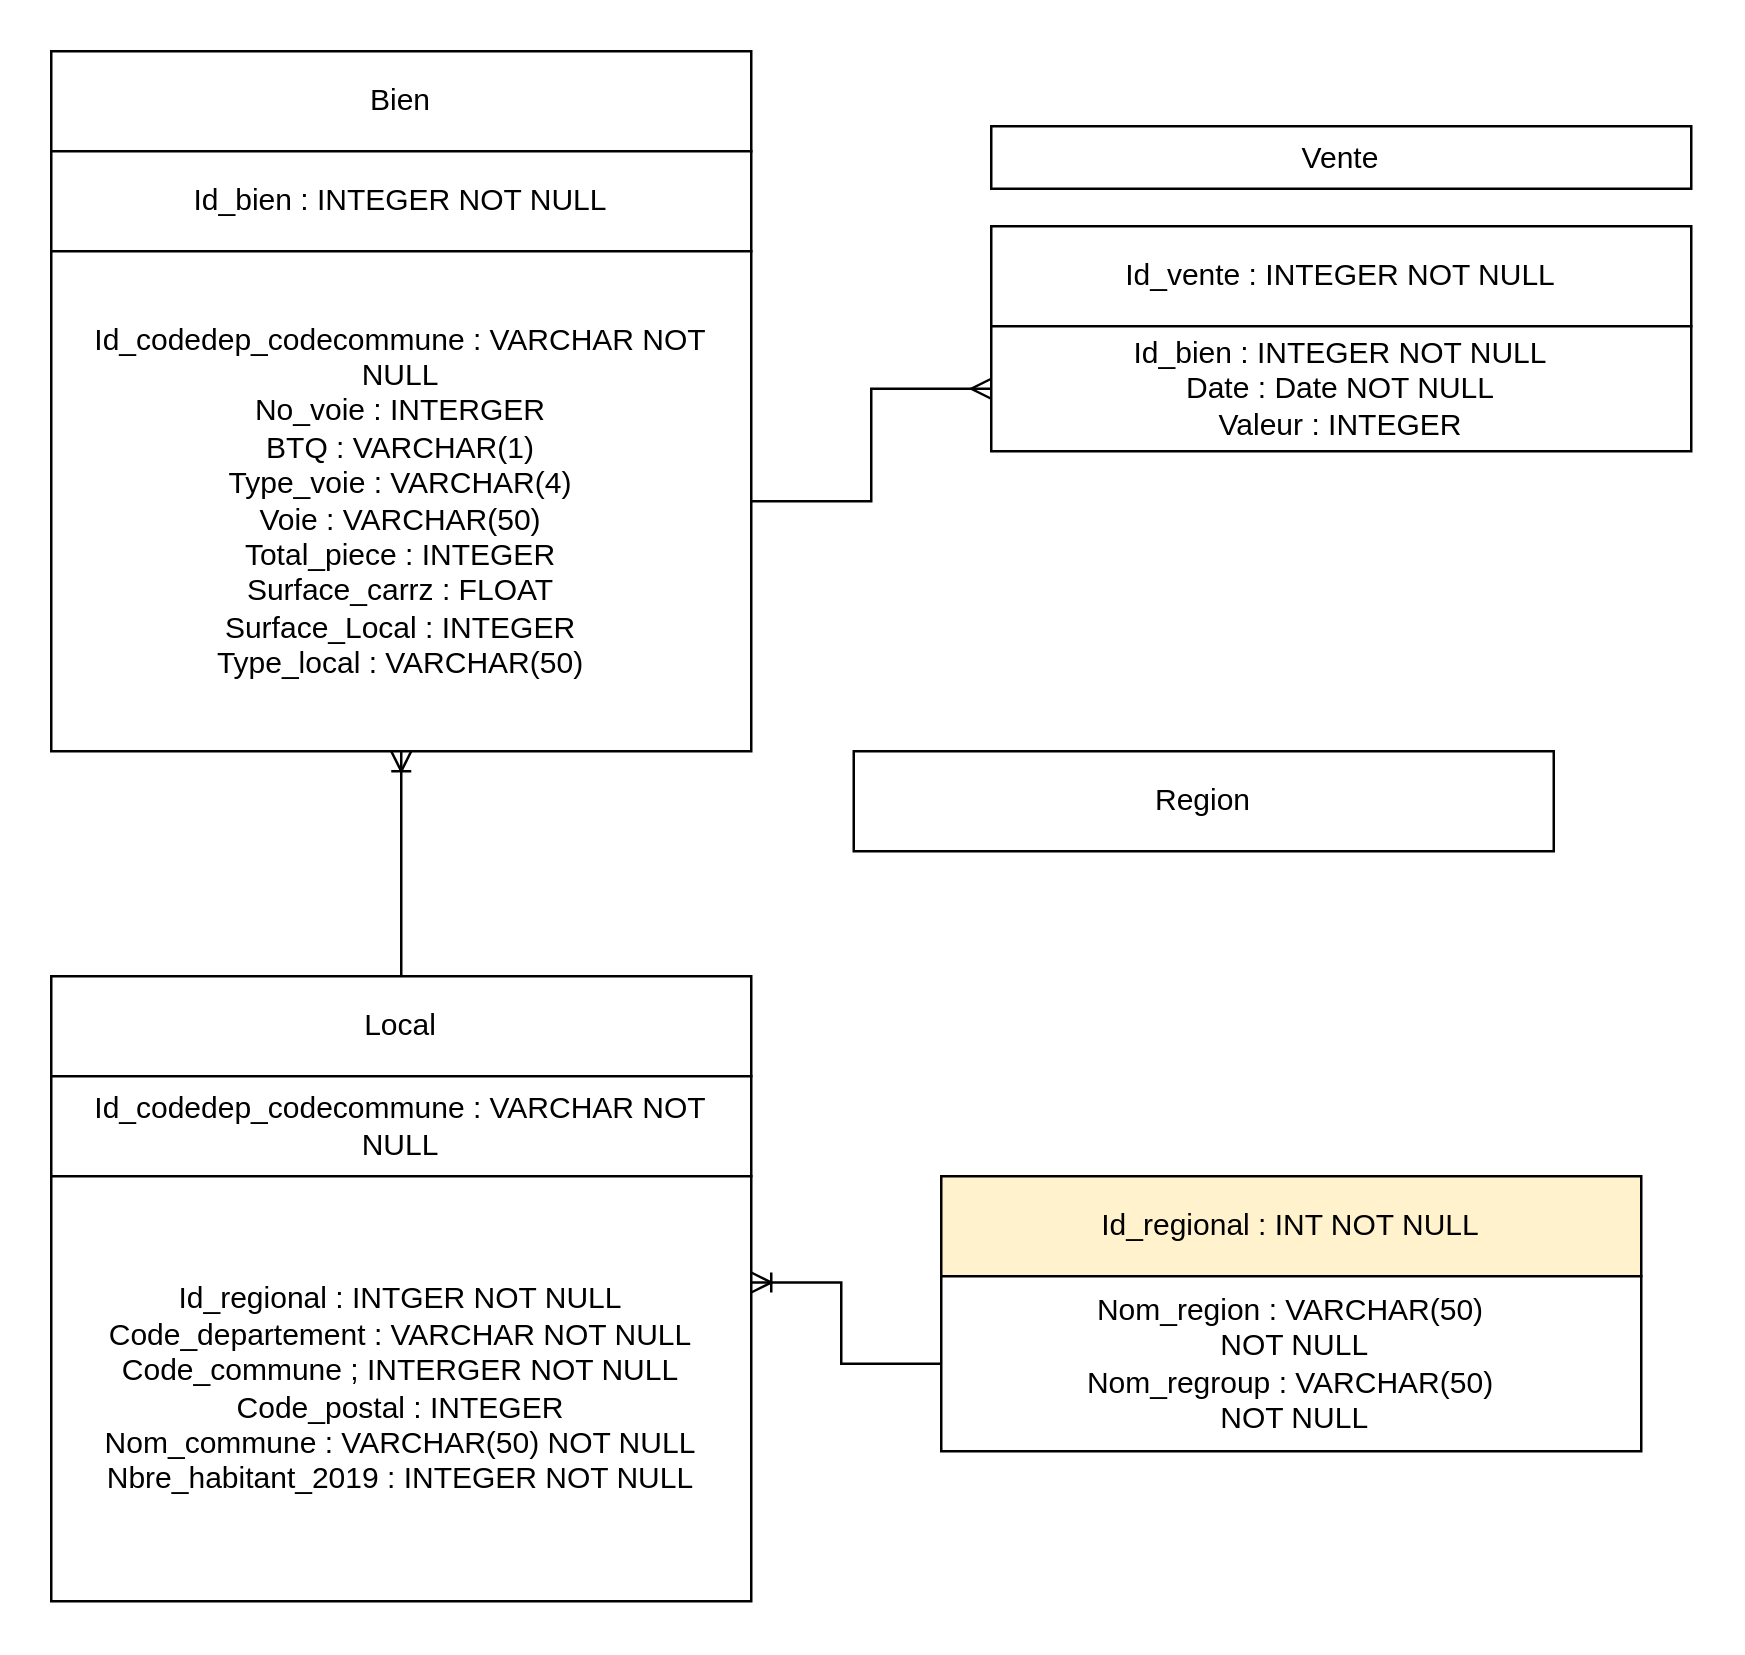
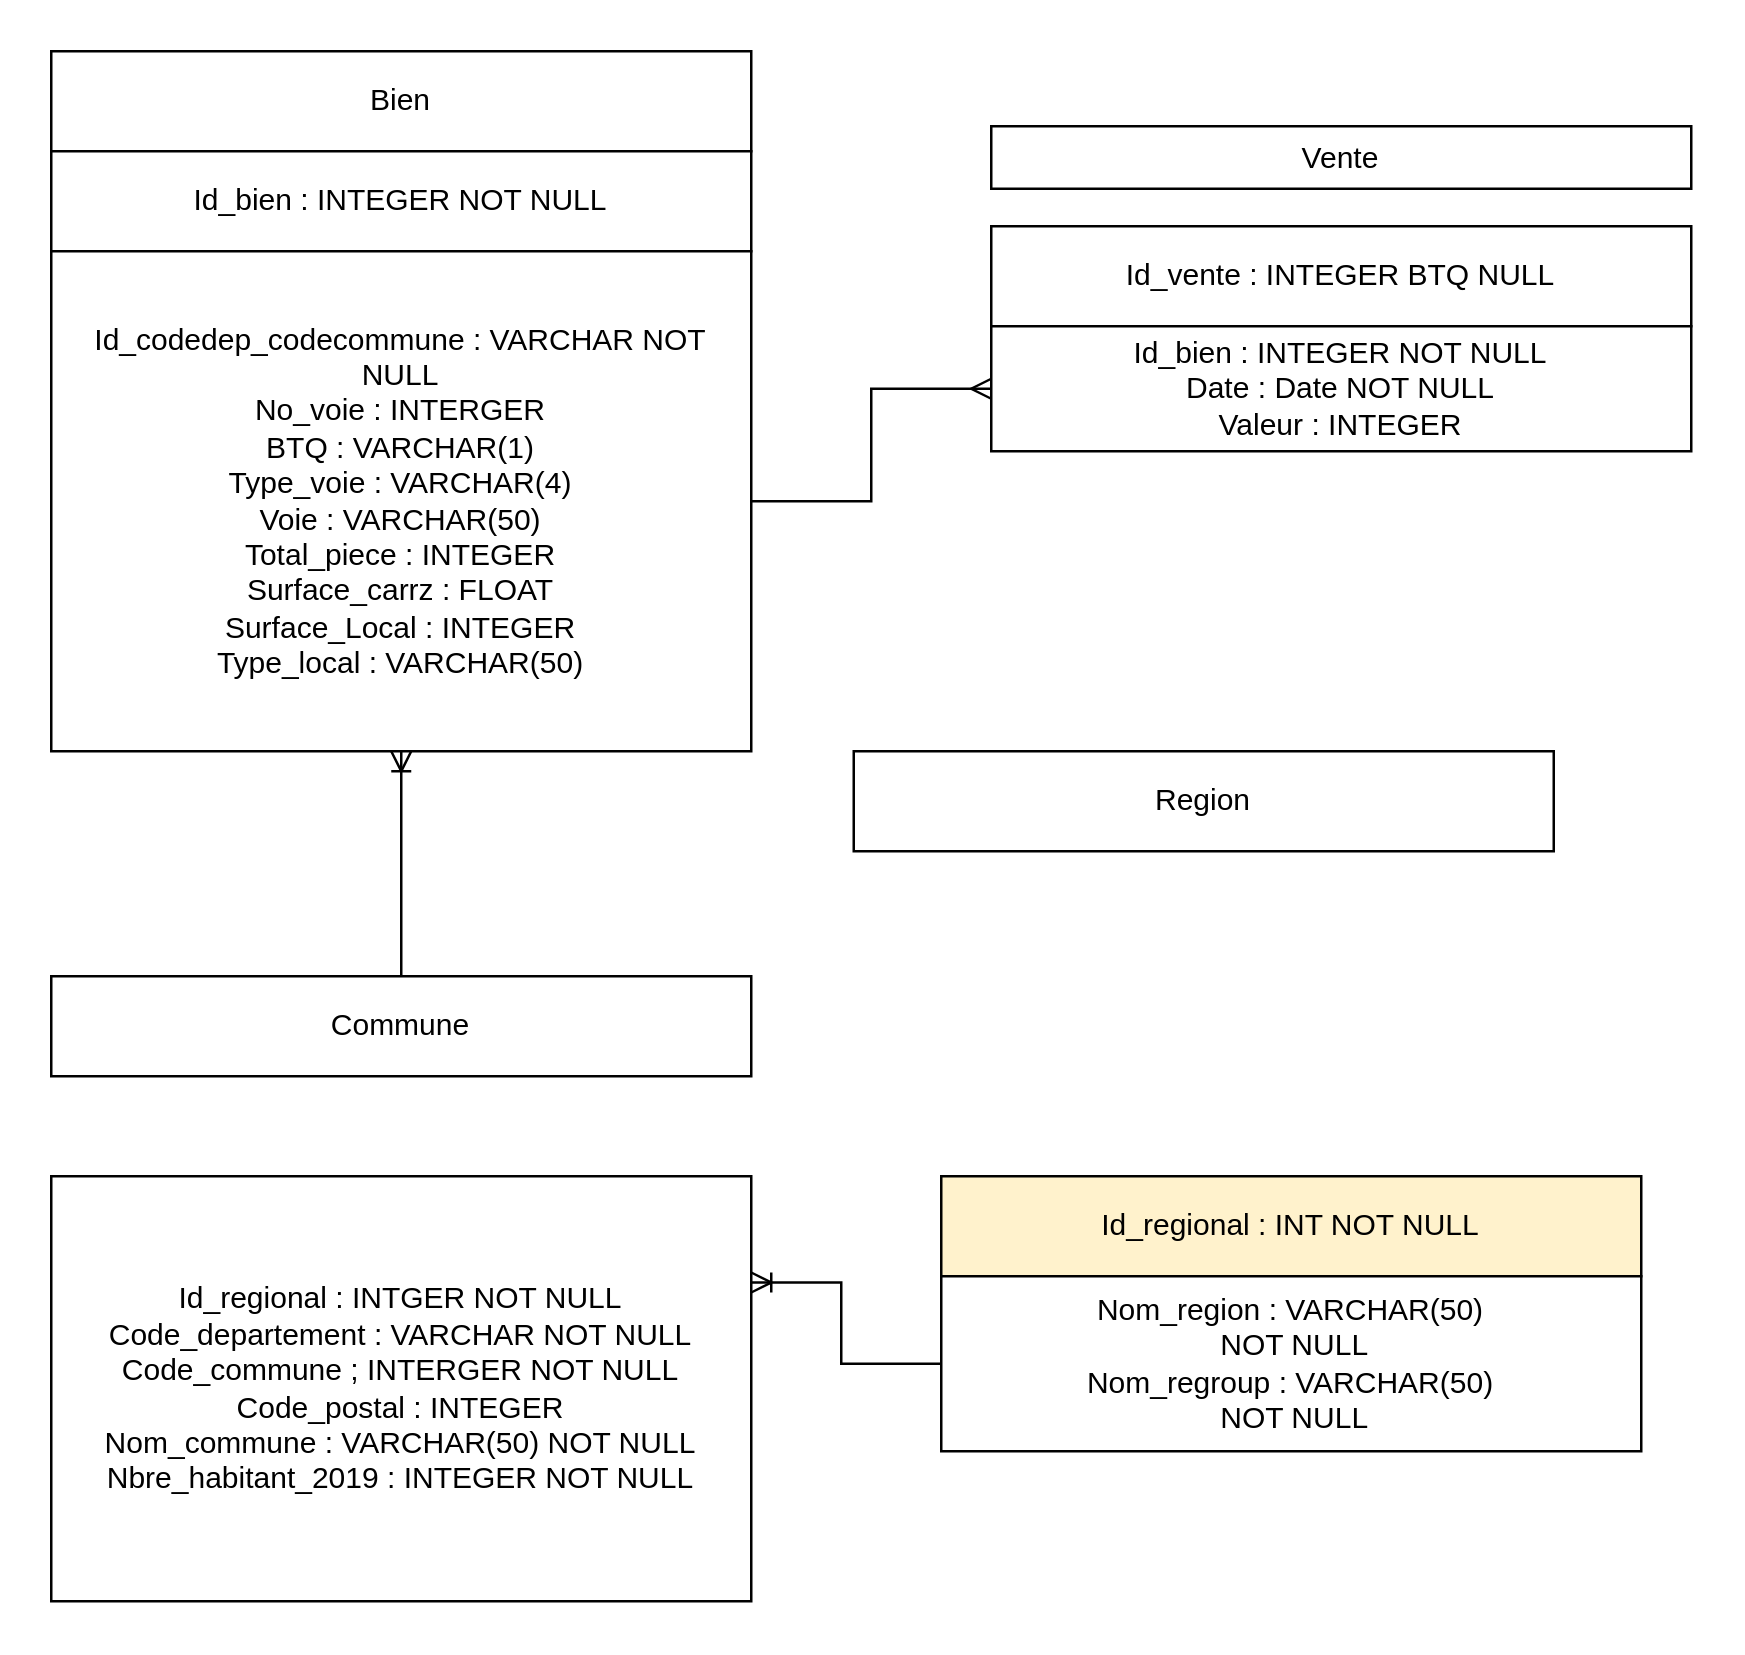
(1341, 276) -> (1341, 276)
(401, 1026) -> (401, 1026)
(401, 1126) -> none
